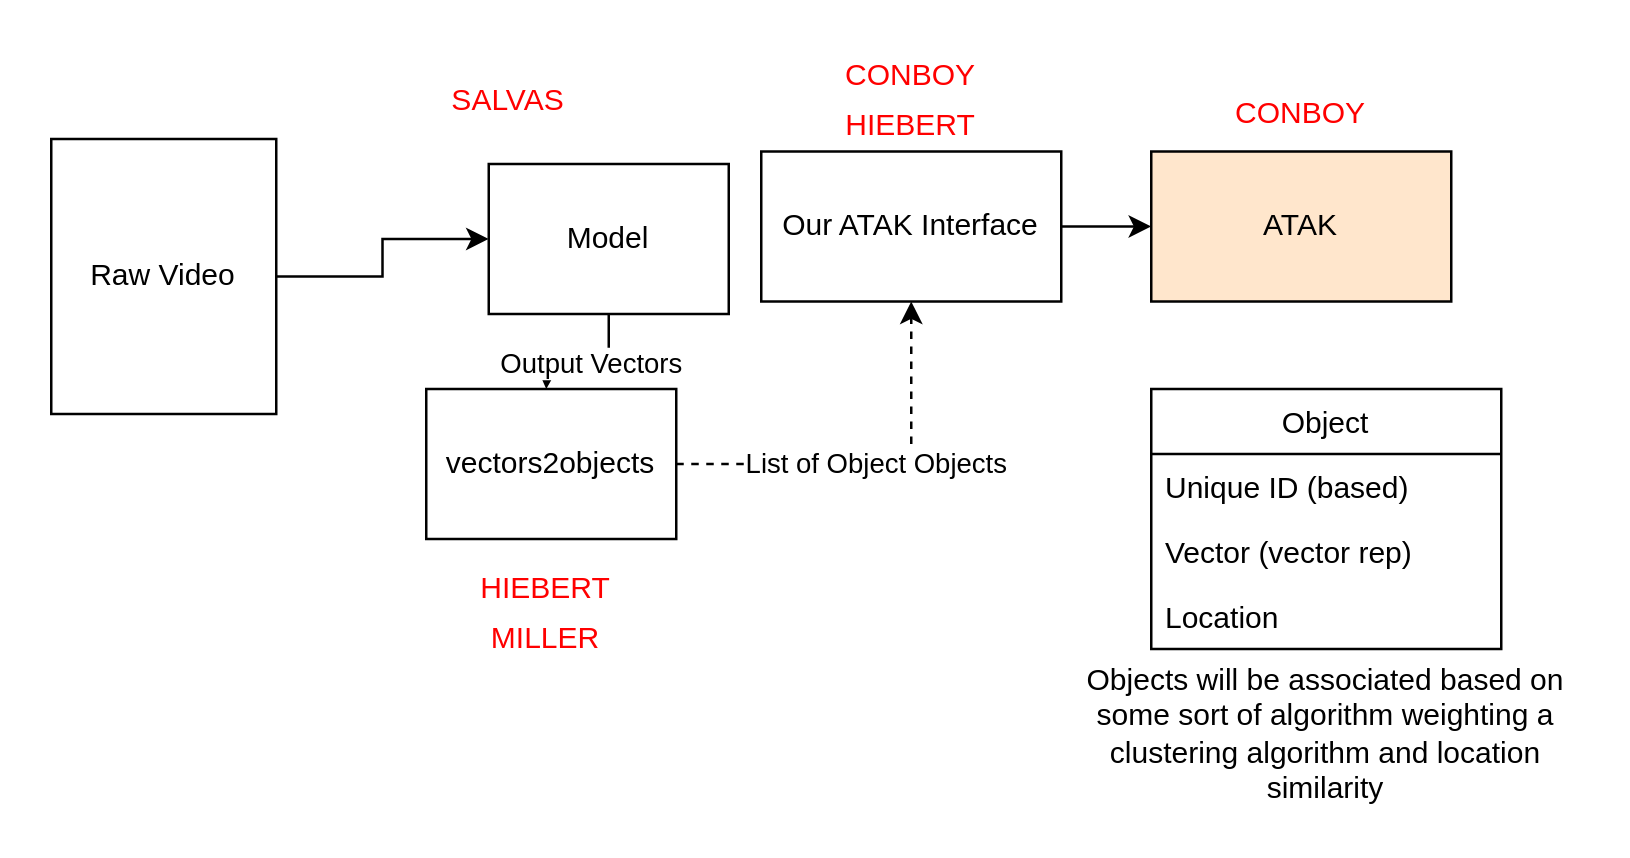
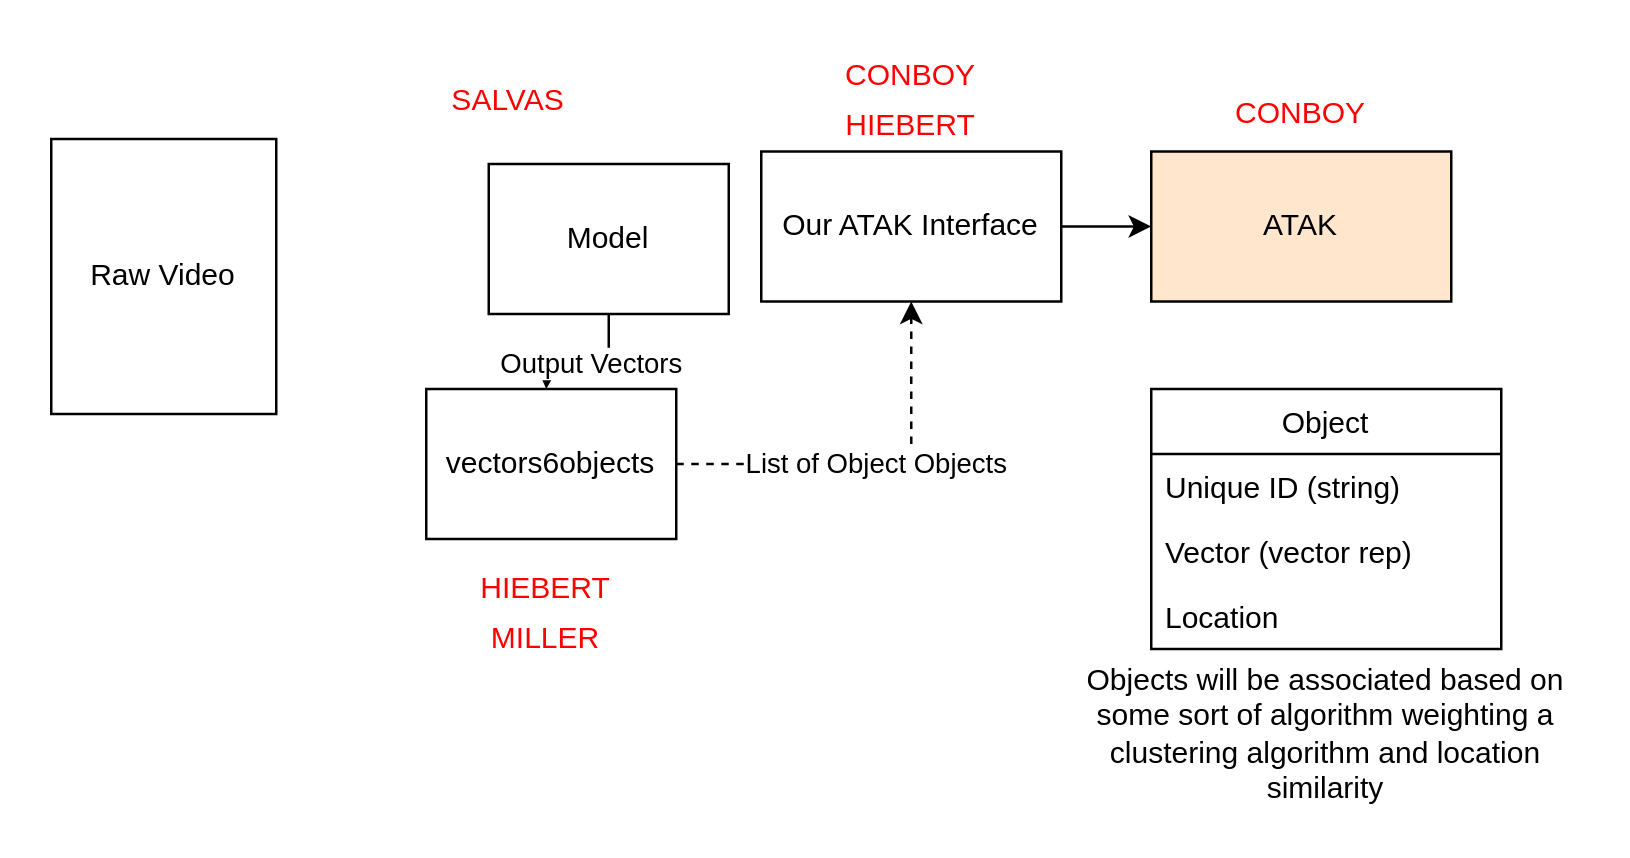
(383, 266) -> none
(551, 464) -> (551, 464)
(1296, 488) -> (1301, 488)
